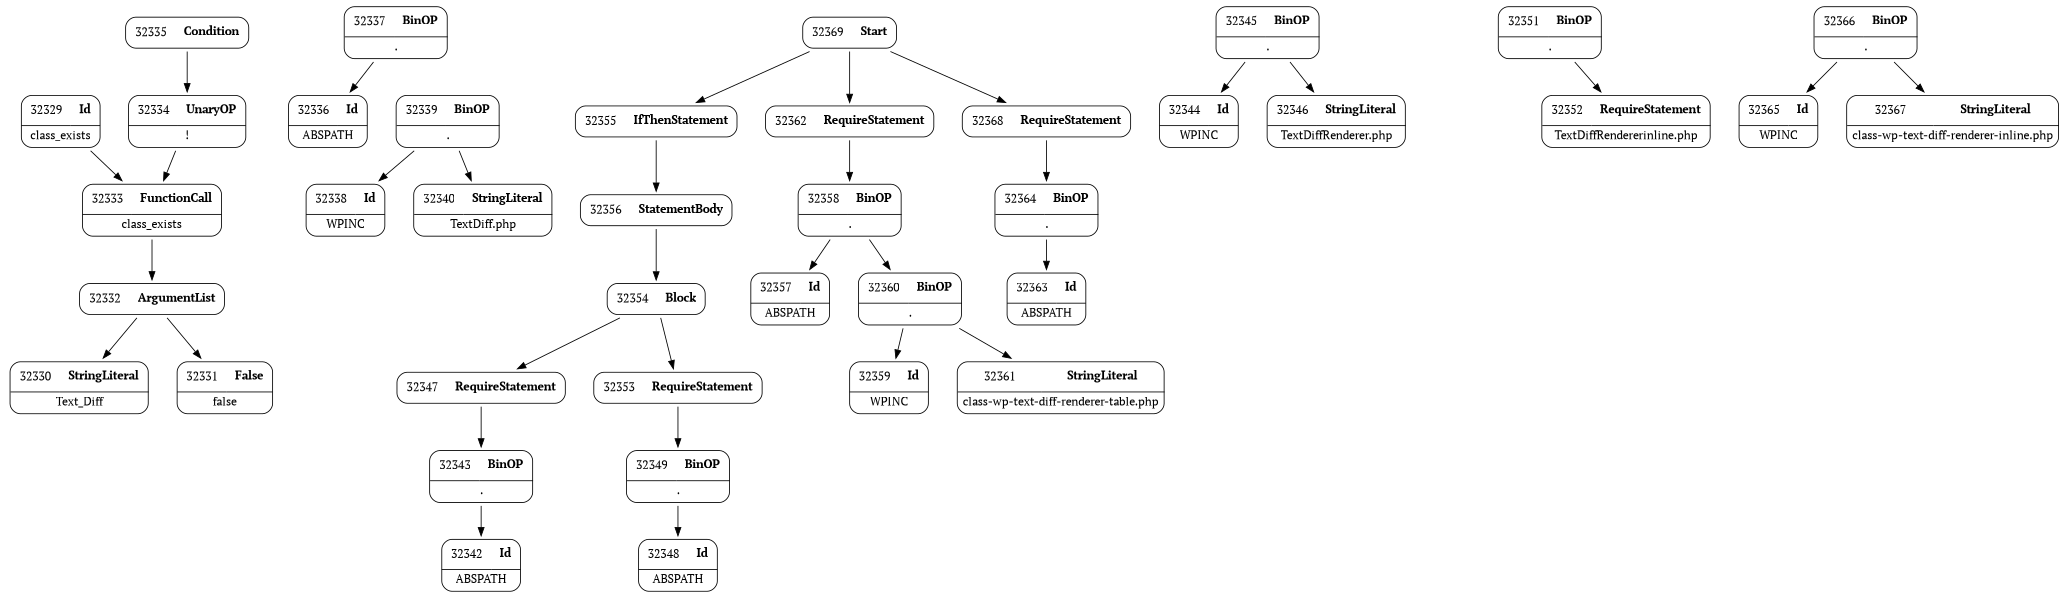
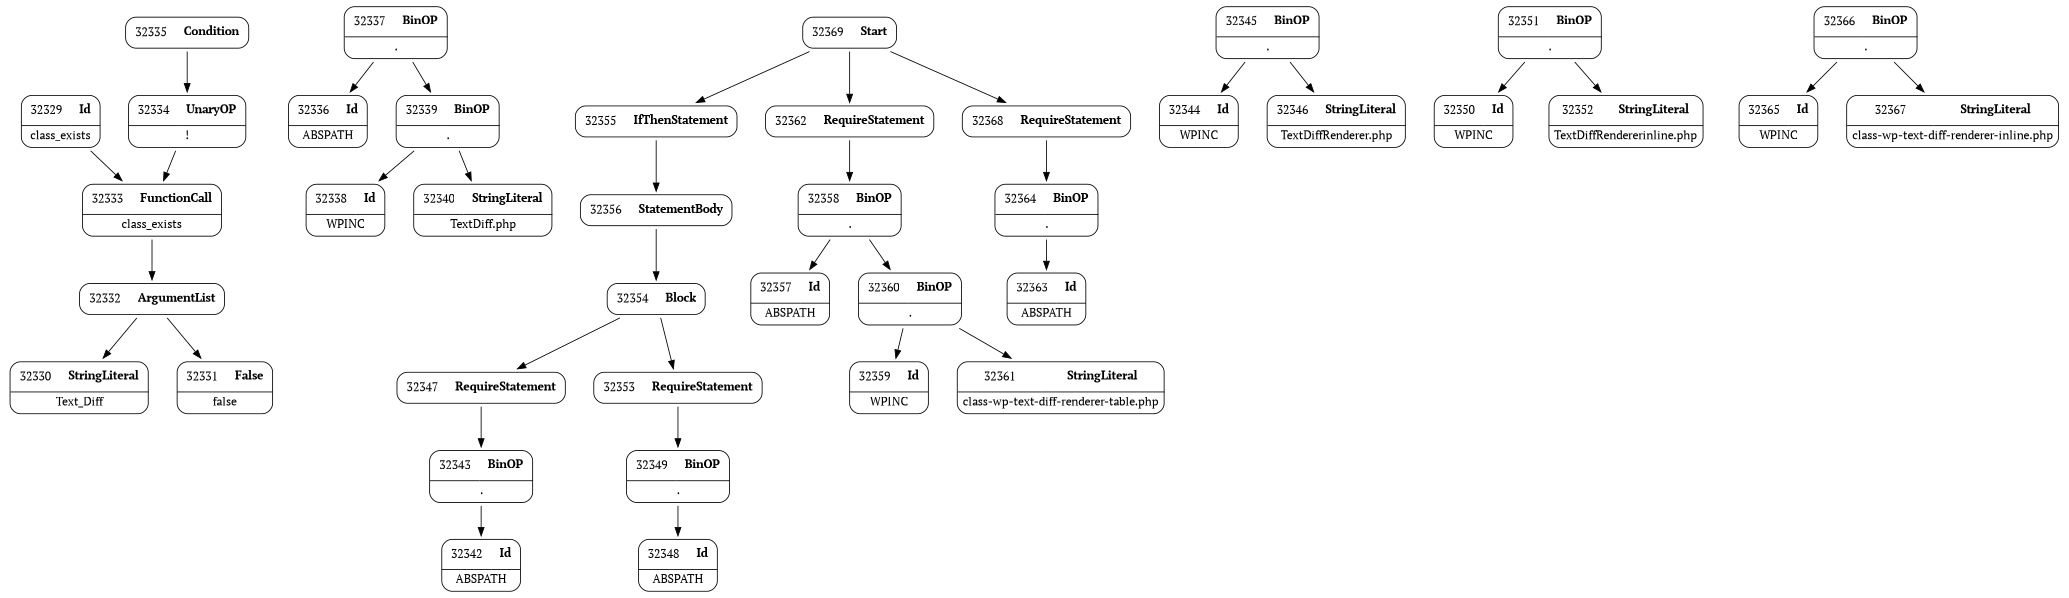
none -> (419, 73)
(1651, 110) -> (1654, 110)
none -> (1474, 121)
